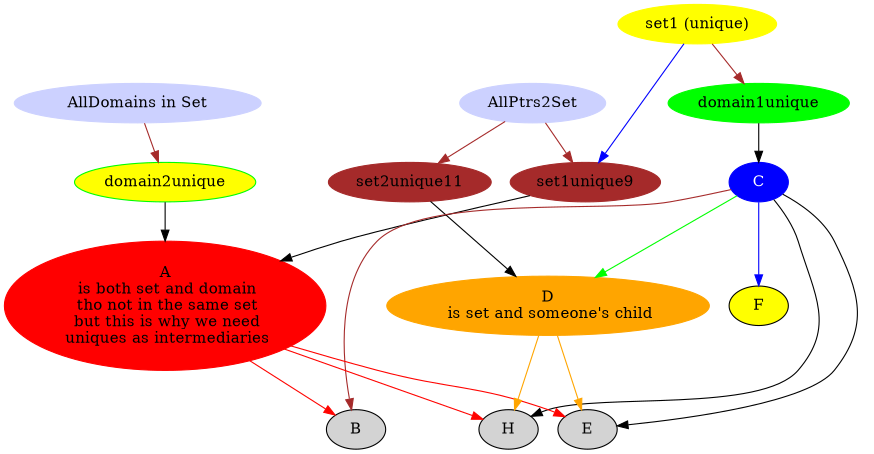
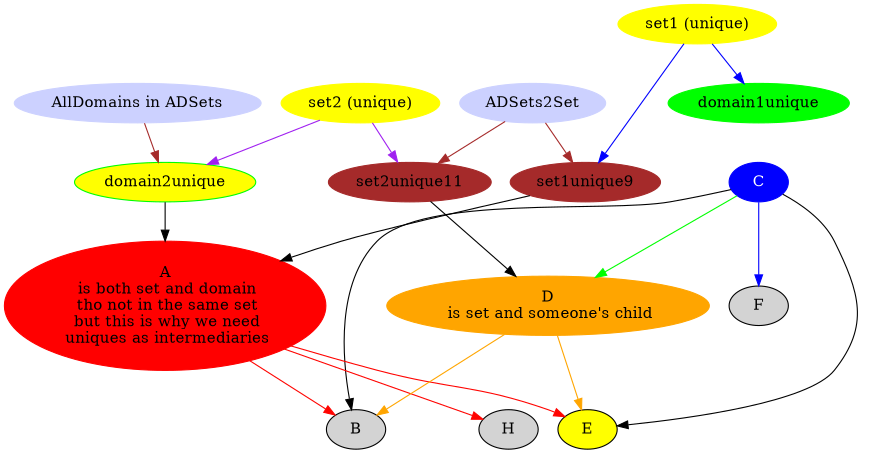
(725, 59) -> (725, 59)
(138, 103) -> (138, 103)
none -> (360, 103)
(533, 103) -> (533, 103)
(759, 137) -> none
(509, 209) -> (509, 209)
(759, 306) -> (759, 306)
(528, 367) -> (446, 372)
(764, 388) -> none
(588, 429) -> (588, 429)
